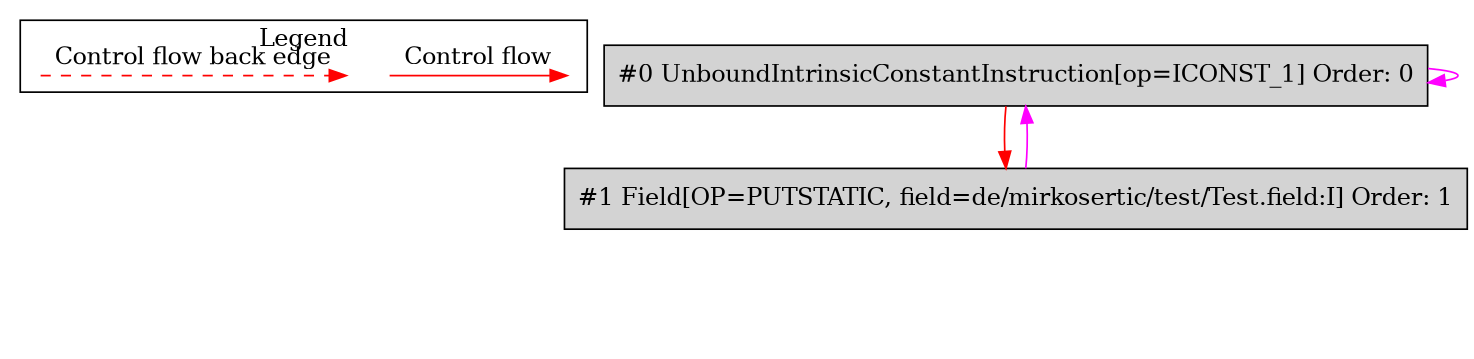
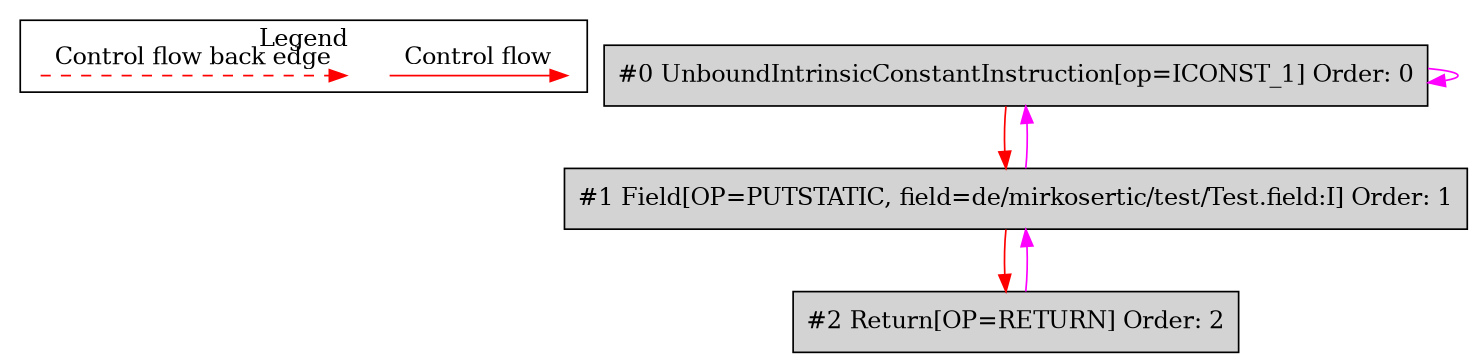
none -> (1016, 322)
